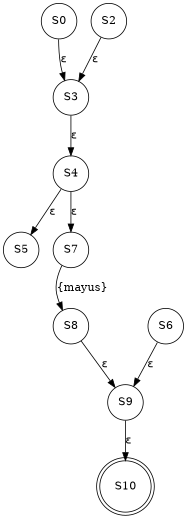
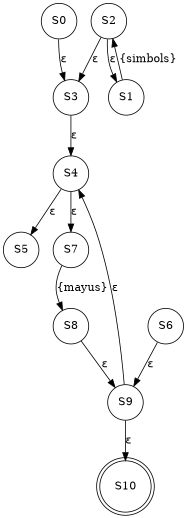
none -> (126, 97)
none -> (111, 289)
